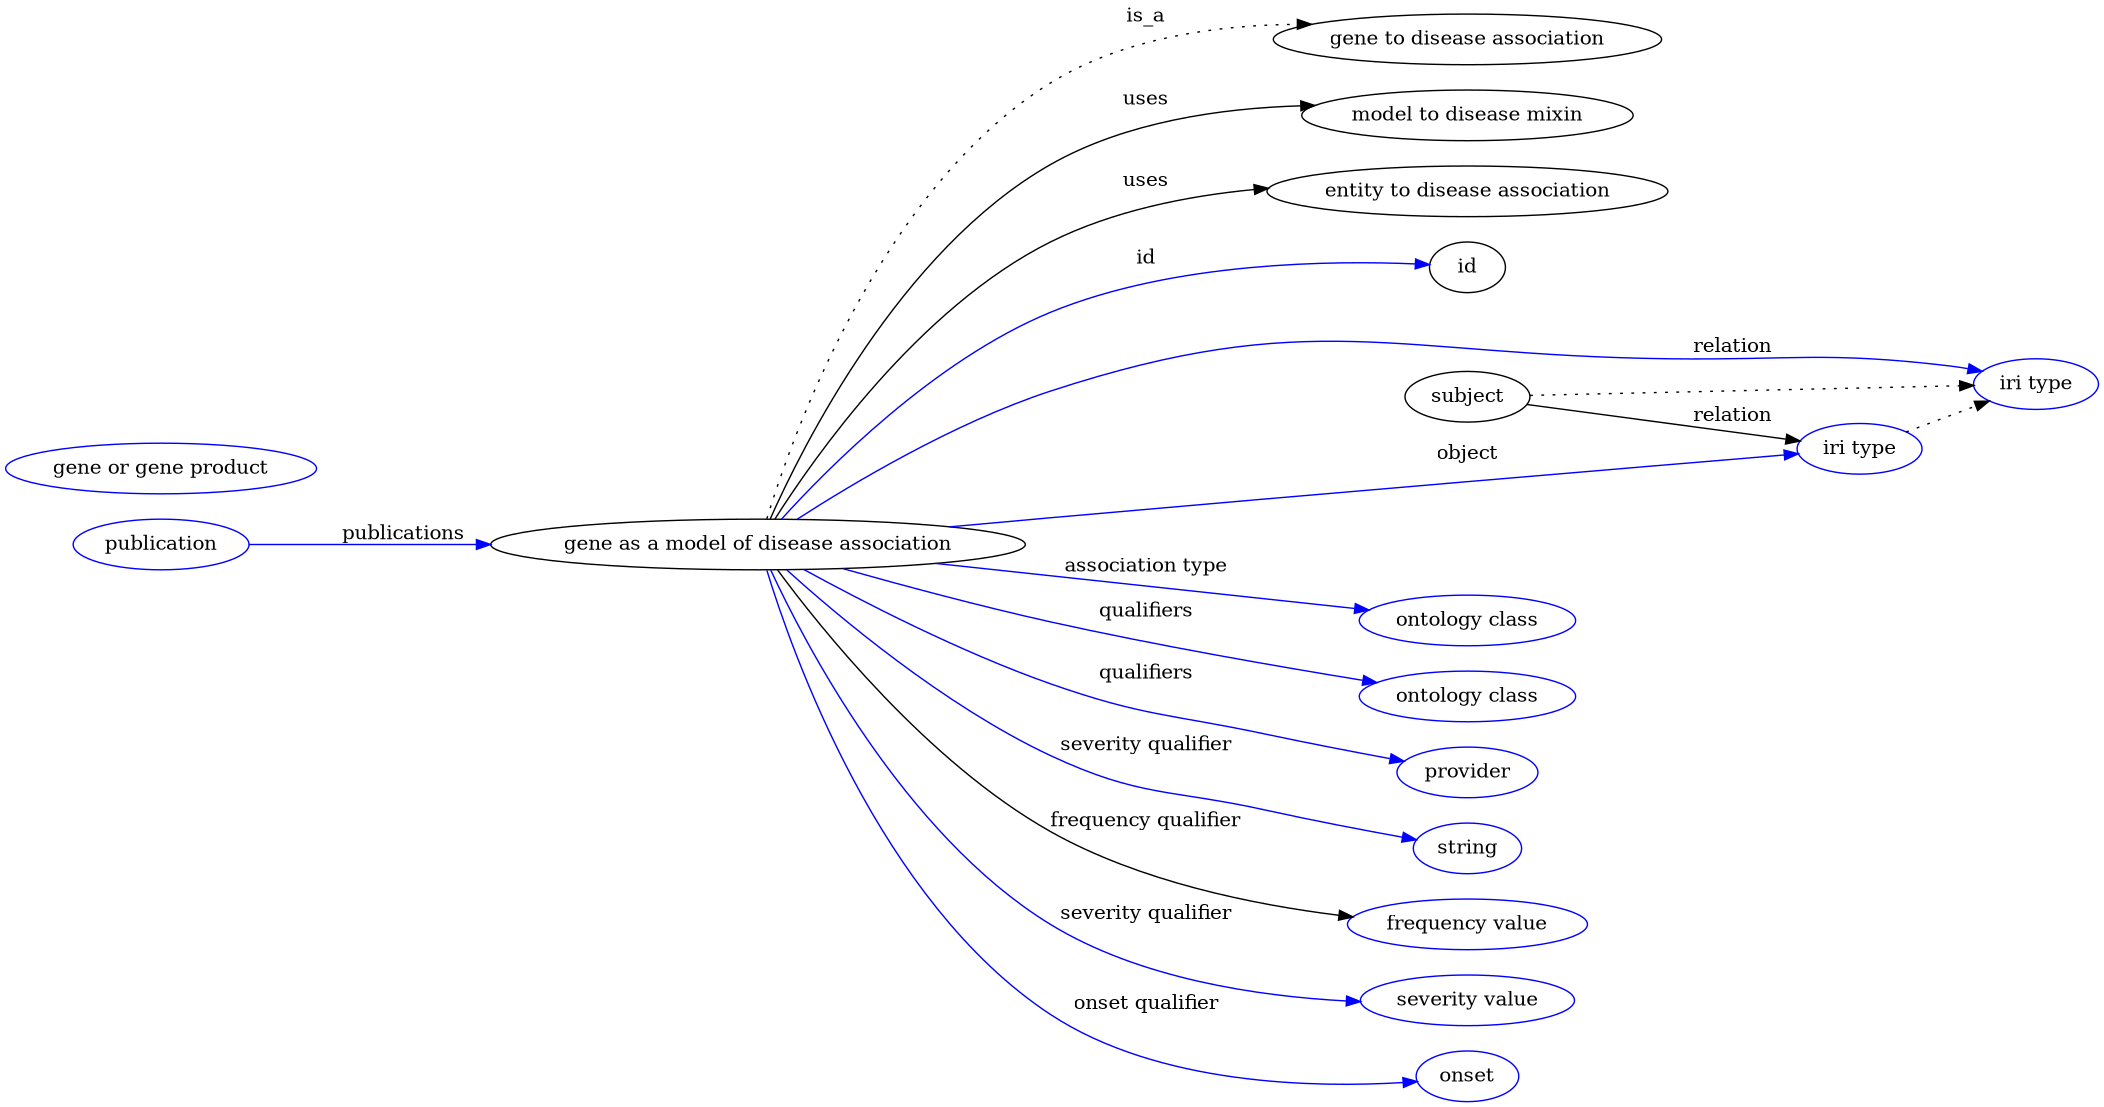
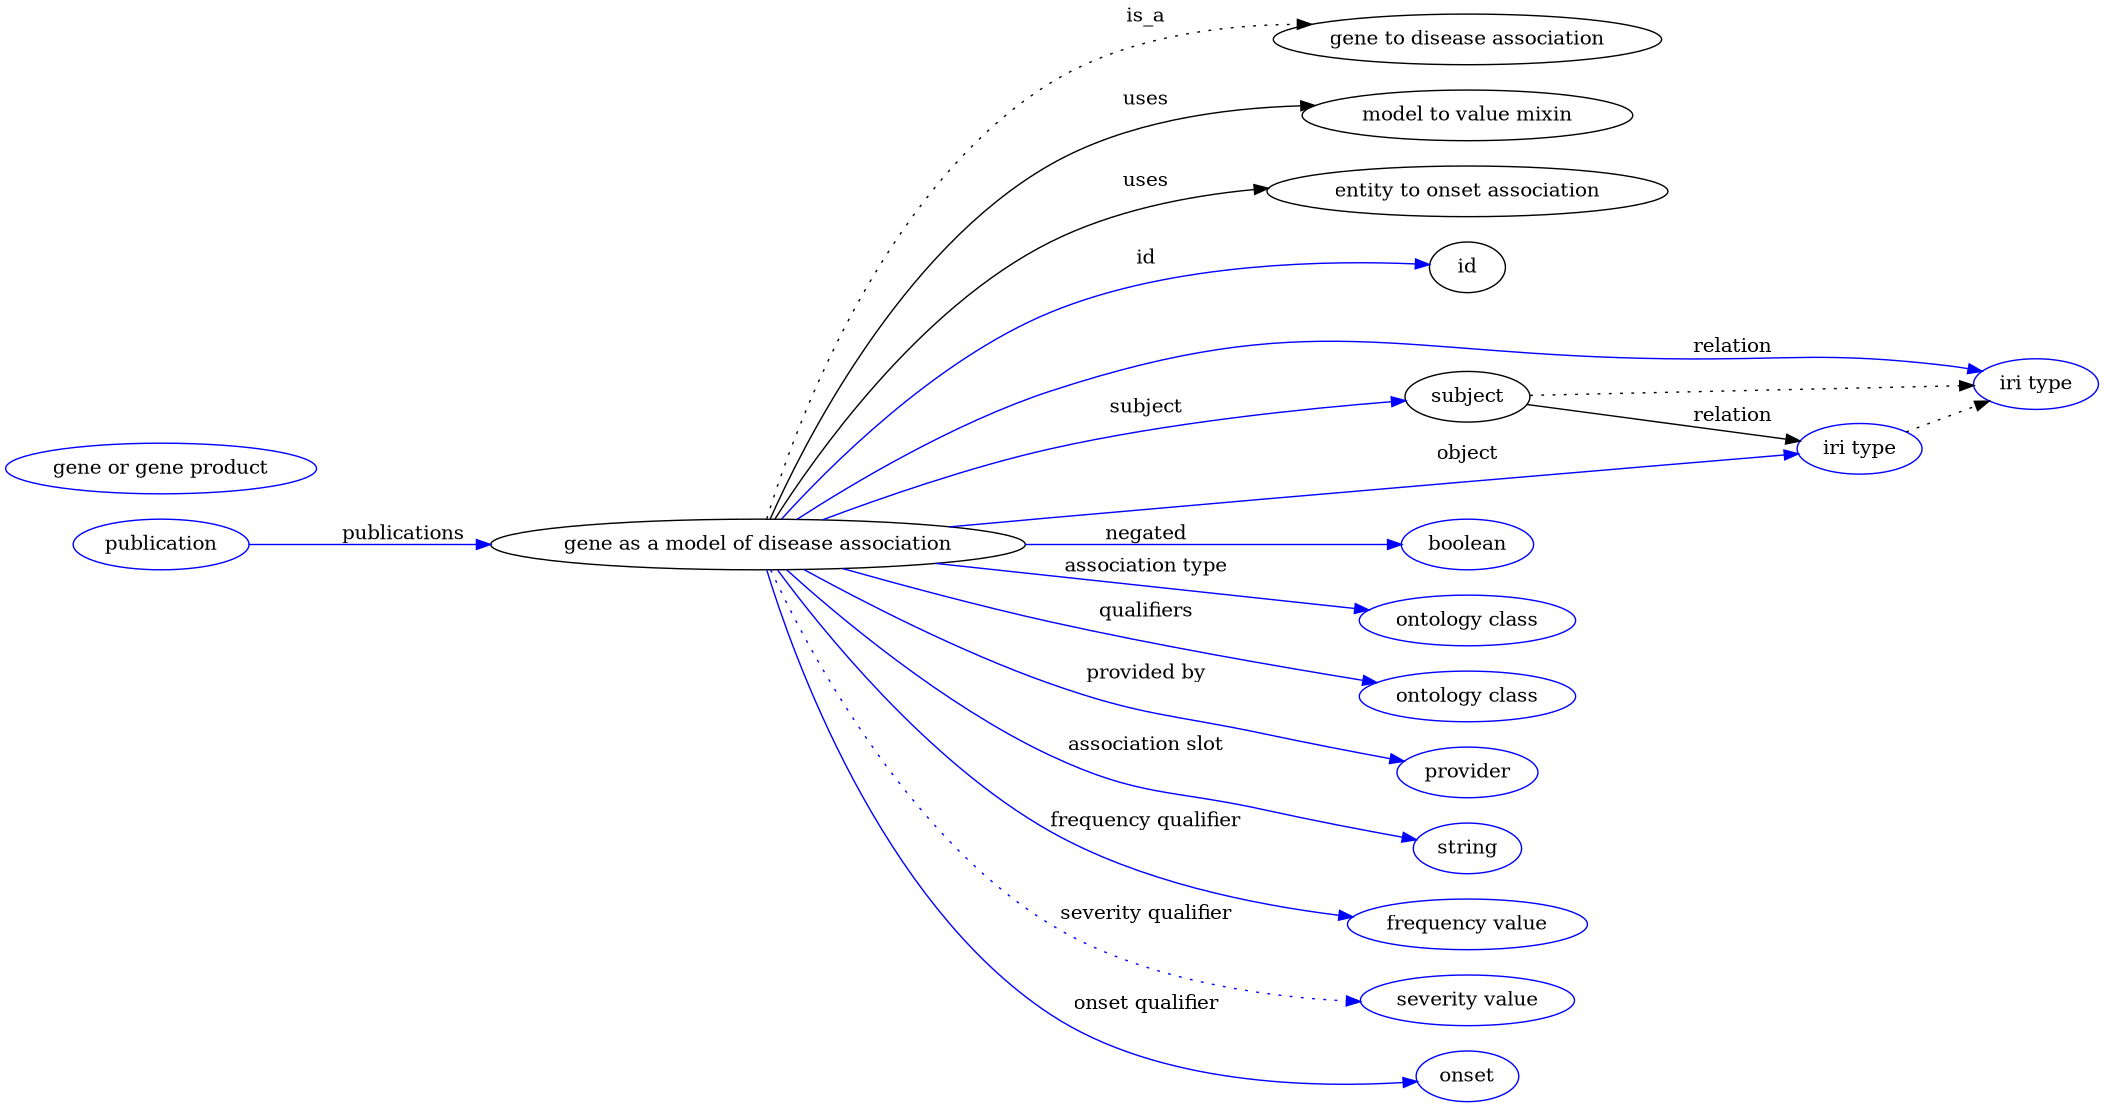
(1467, 115) -> (1467, 115)
(1467, 191) -> (1467, 191)
none -> (1102, 438)
none -> (1467, 544)
(1146, 673) -> (1146, 673)
(1146, 745) -> (1146, 745)
(1017, 811) -> (1017, 811)
(991, 880) -> (991, 880)
